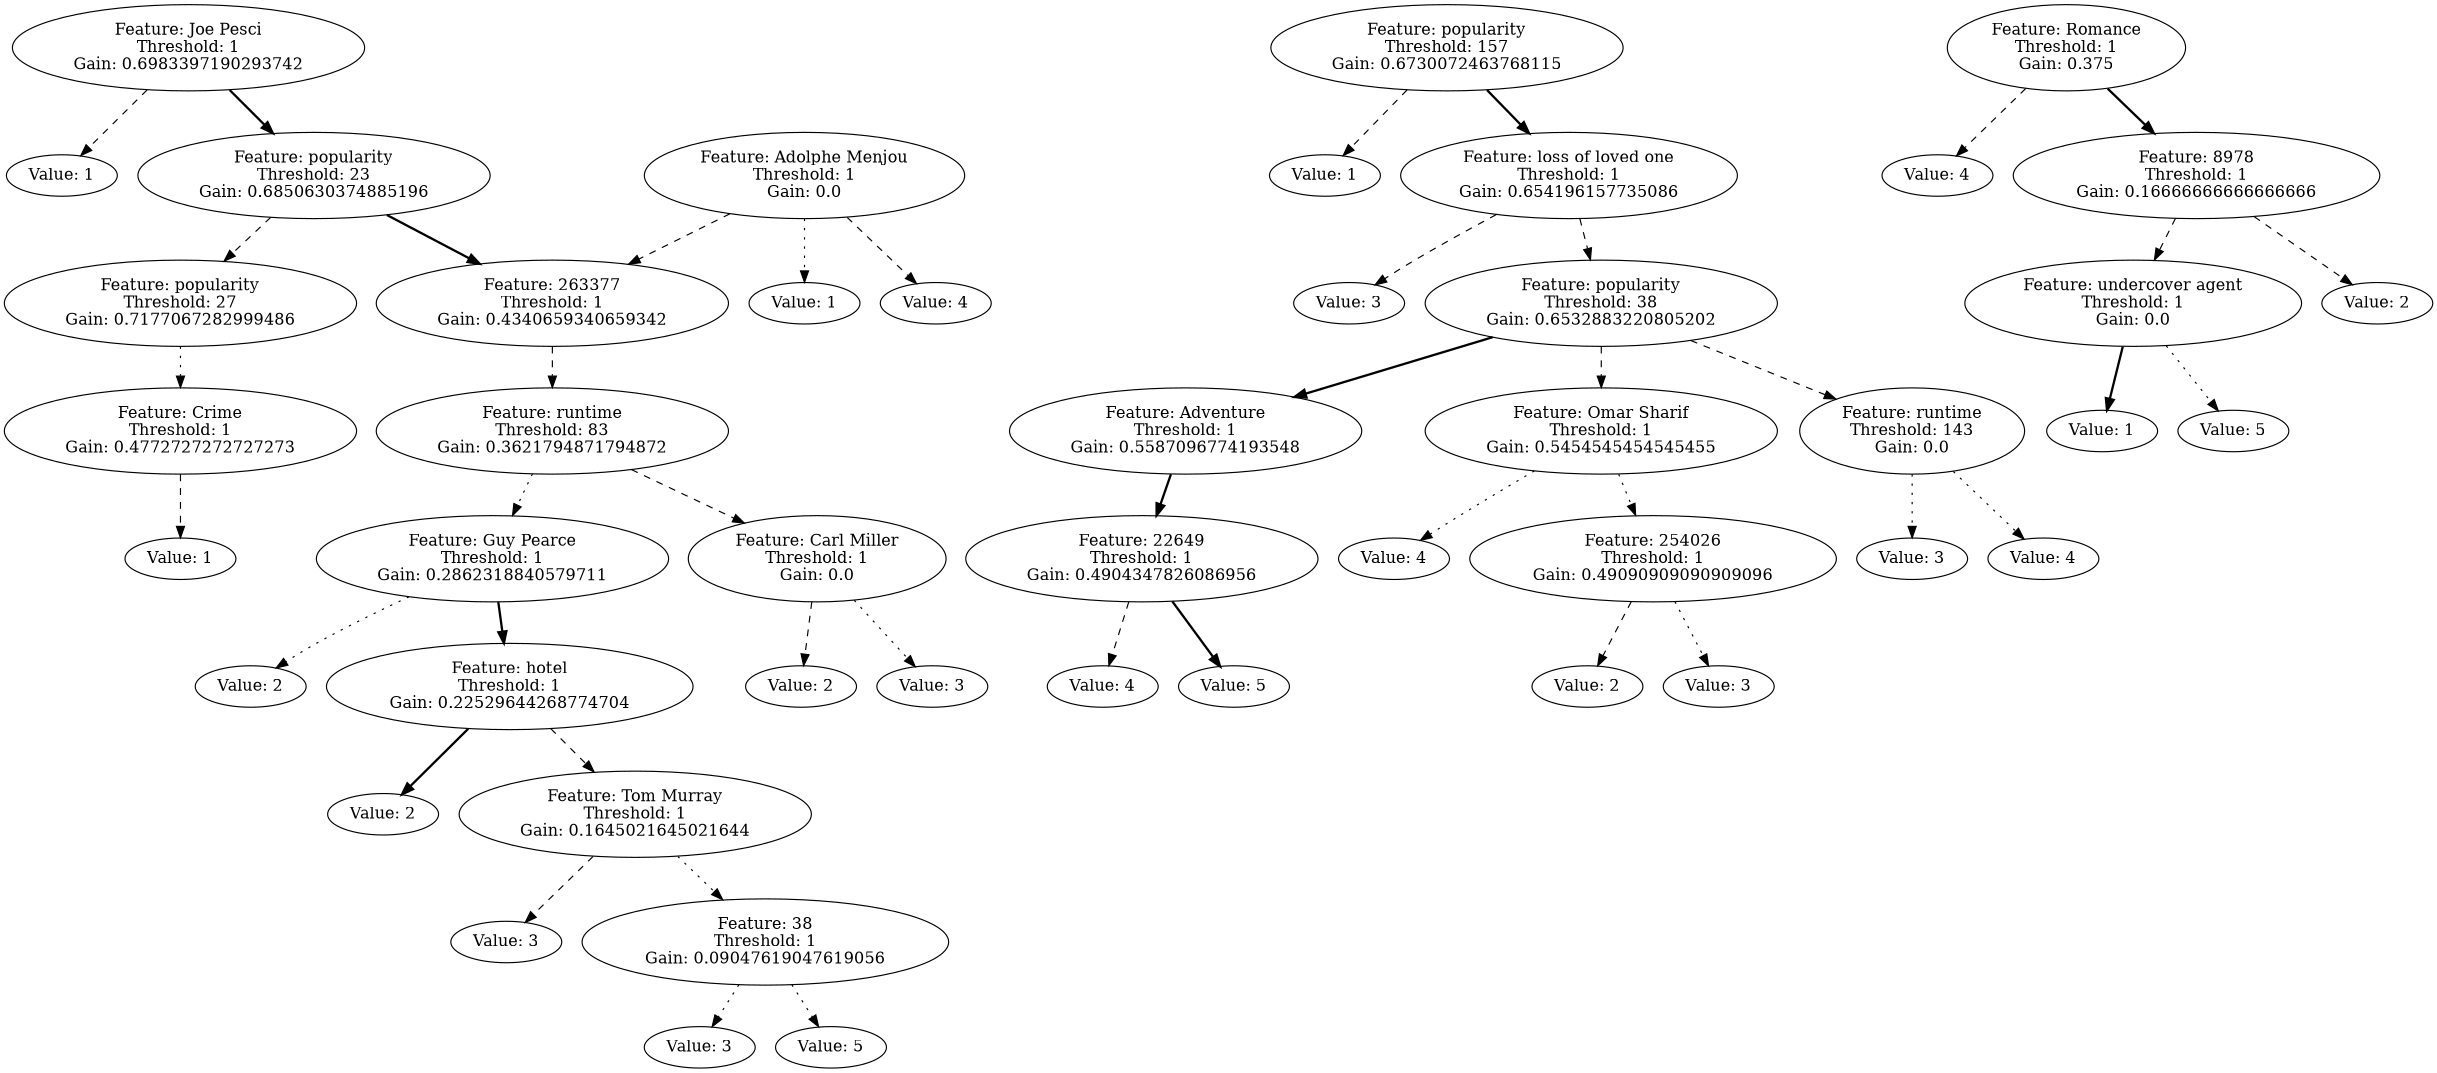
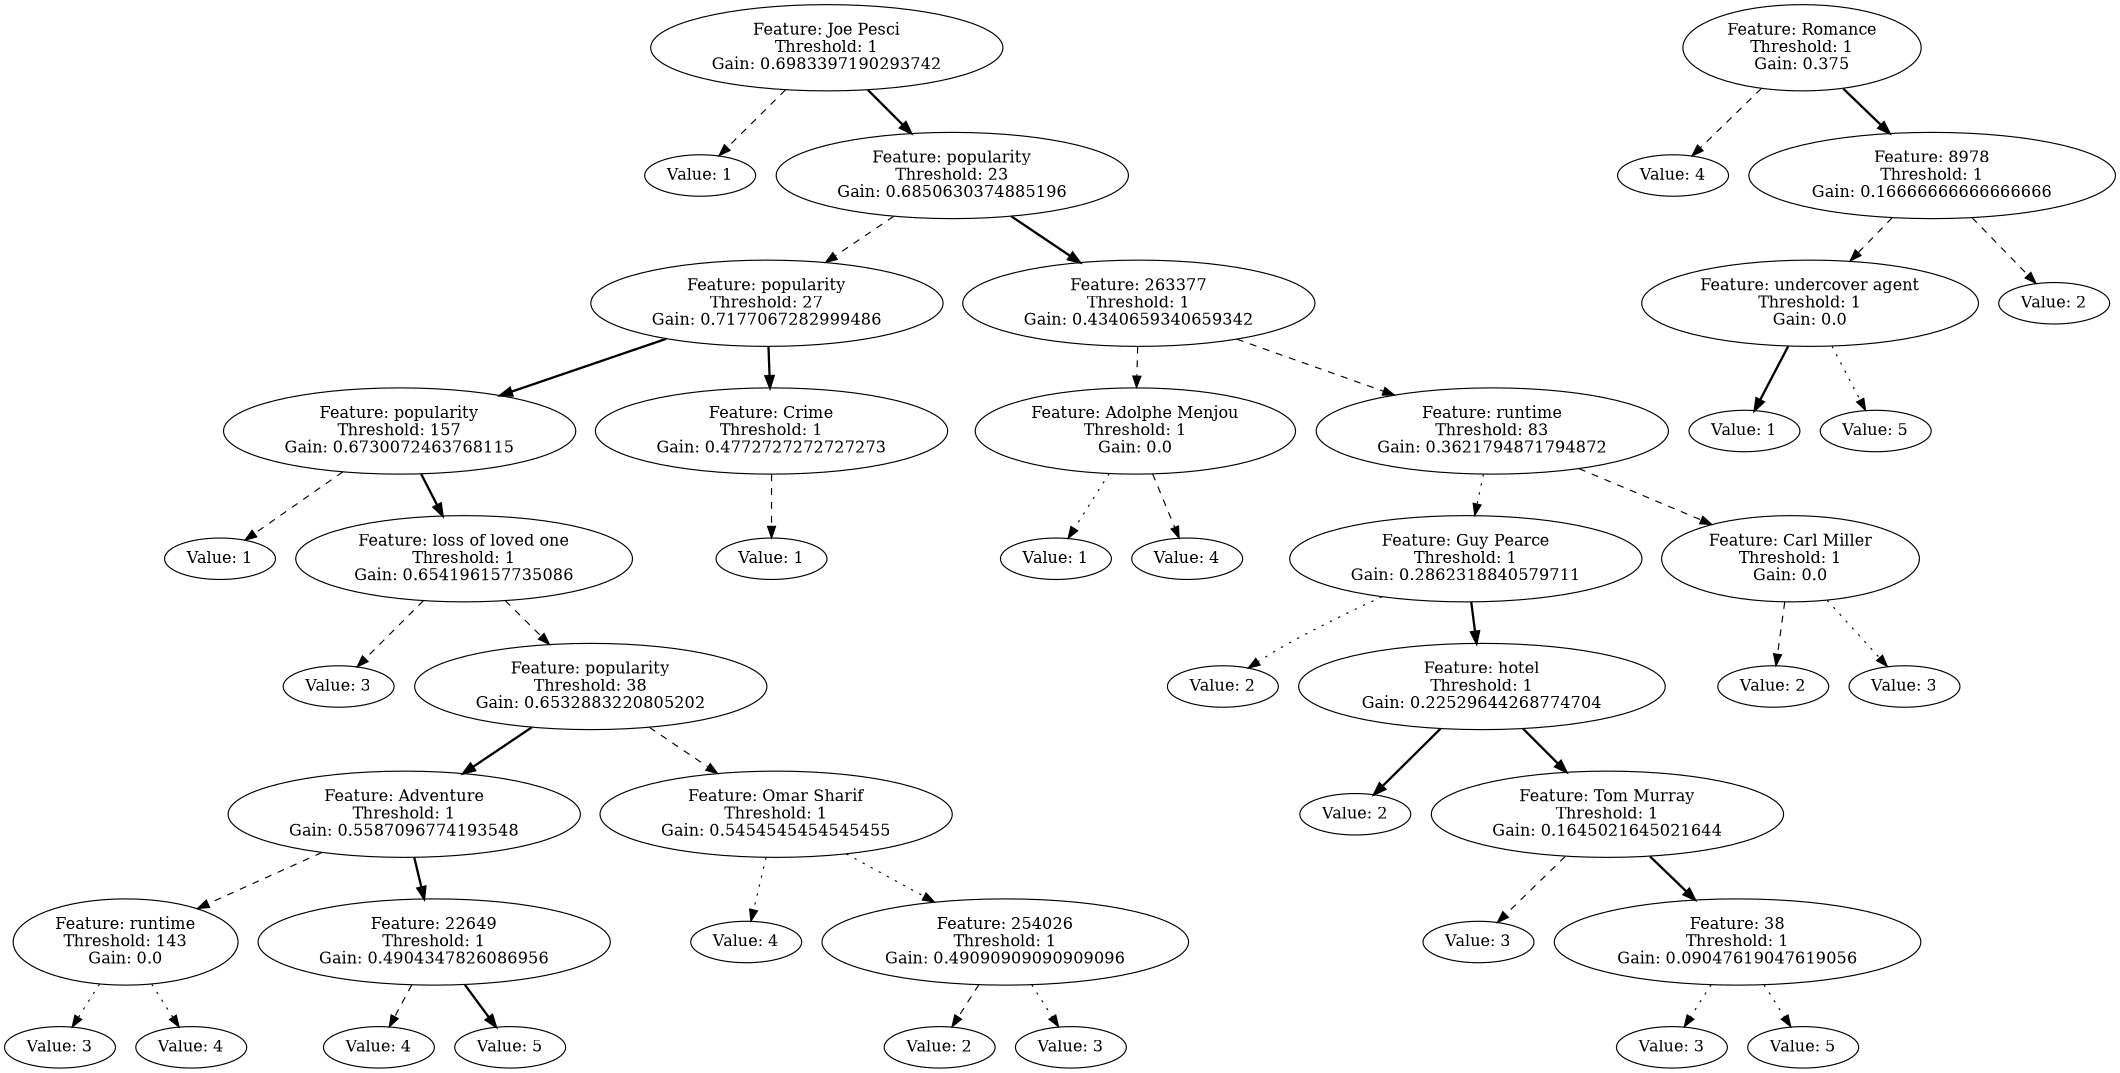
(684, 236) -> (1137, 361)
(180, 361) -> (769, 361)
none -> (589, 365)
(1758, 368) -> (265, 878)
(568, 746) -> (1541, 746)
(696, 874) -> (1668, 874)
